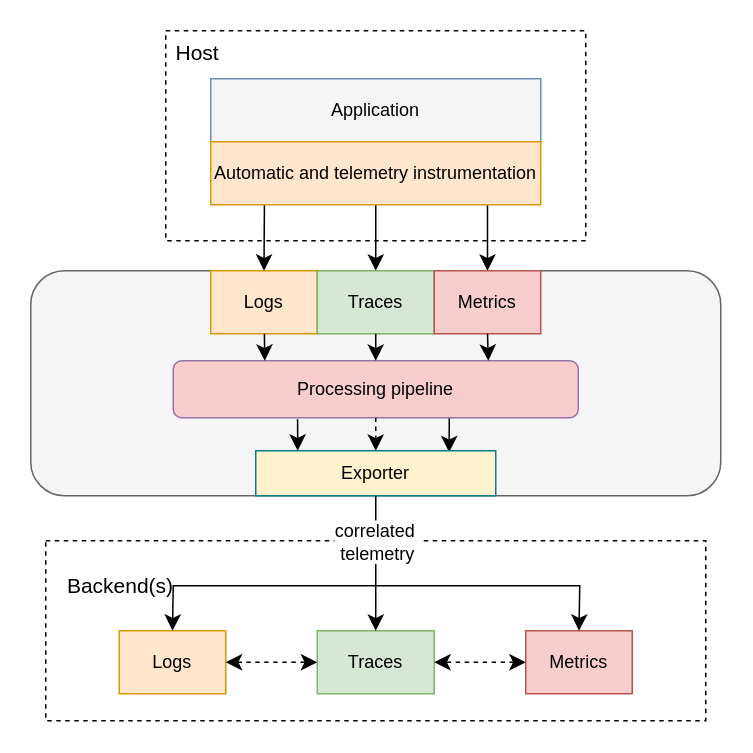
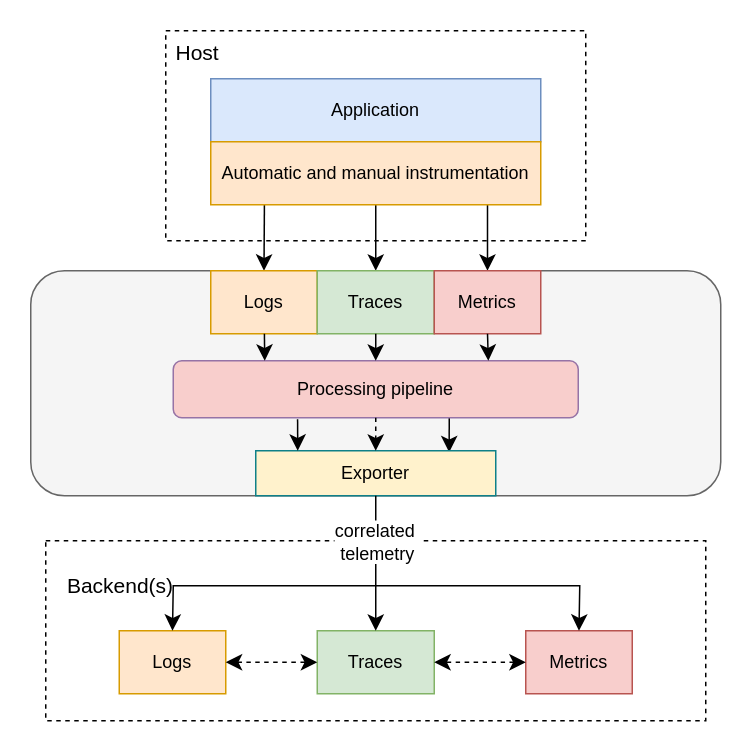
(376, 110) -> (376, 110)
(376, 173) -> (376, 173)
